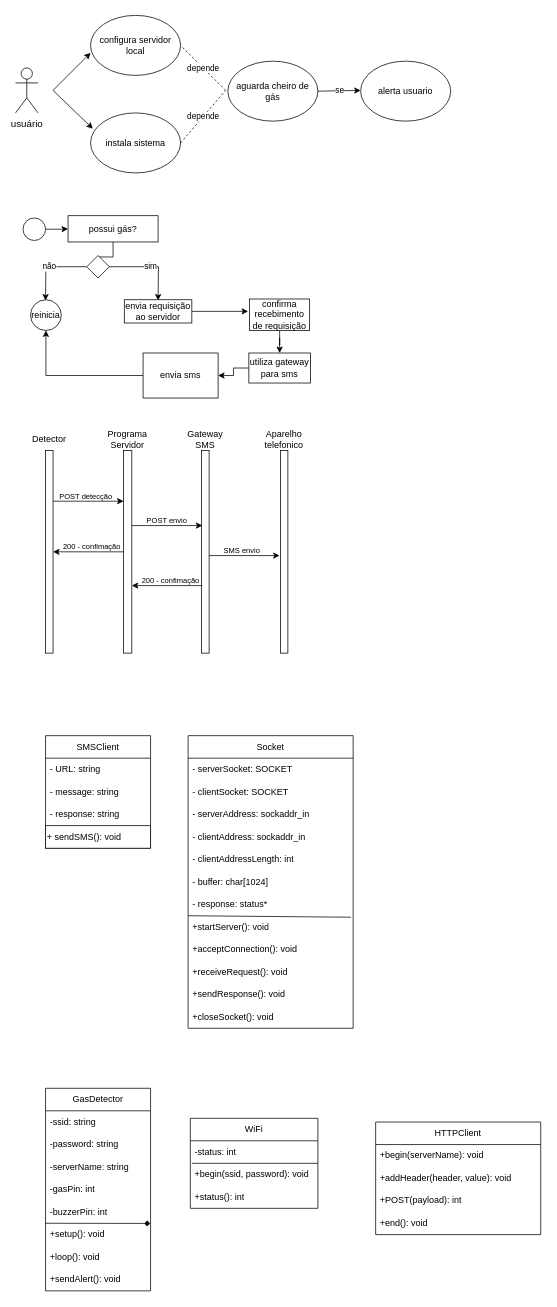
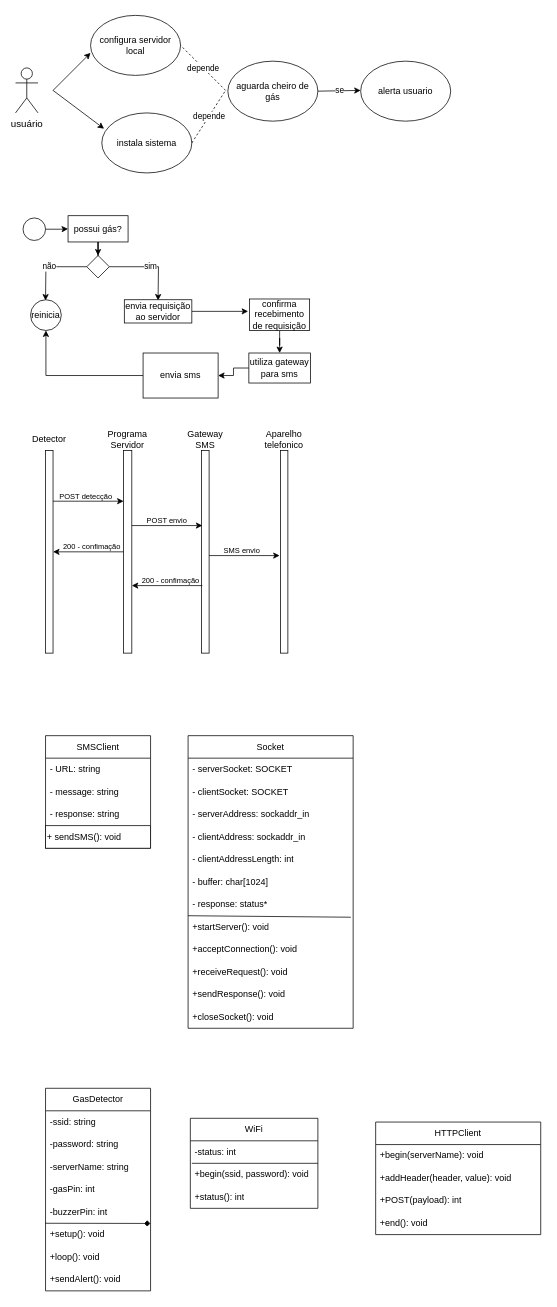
(135, 143) -> (147, 143)
(113, 229) -> (98, 229)
